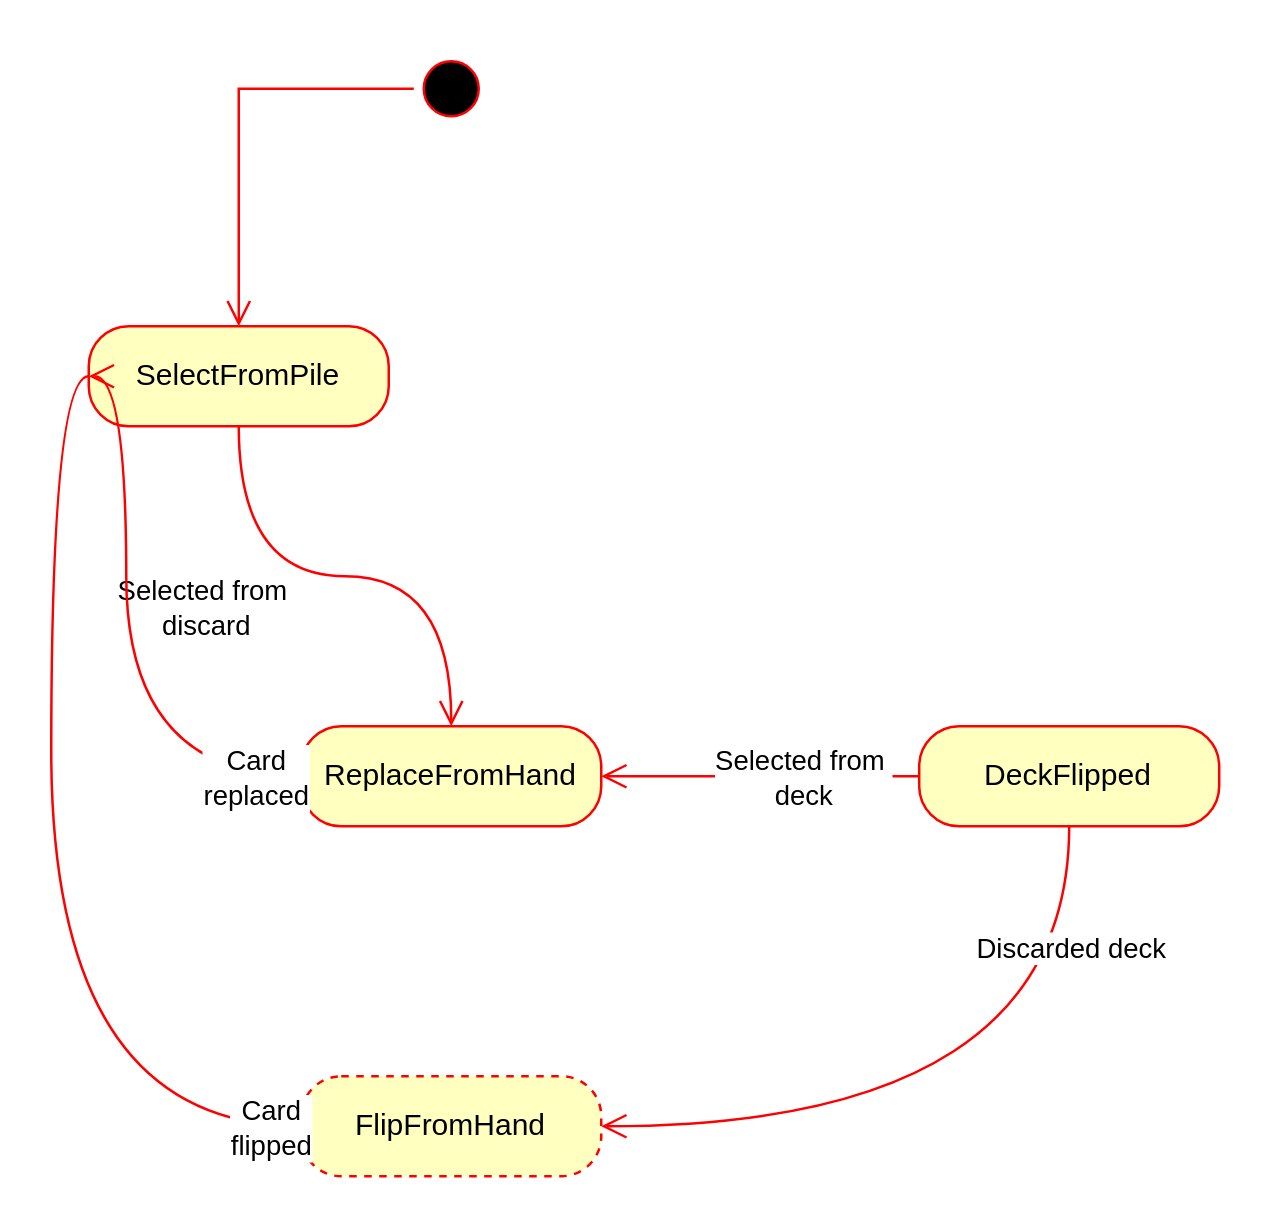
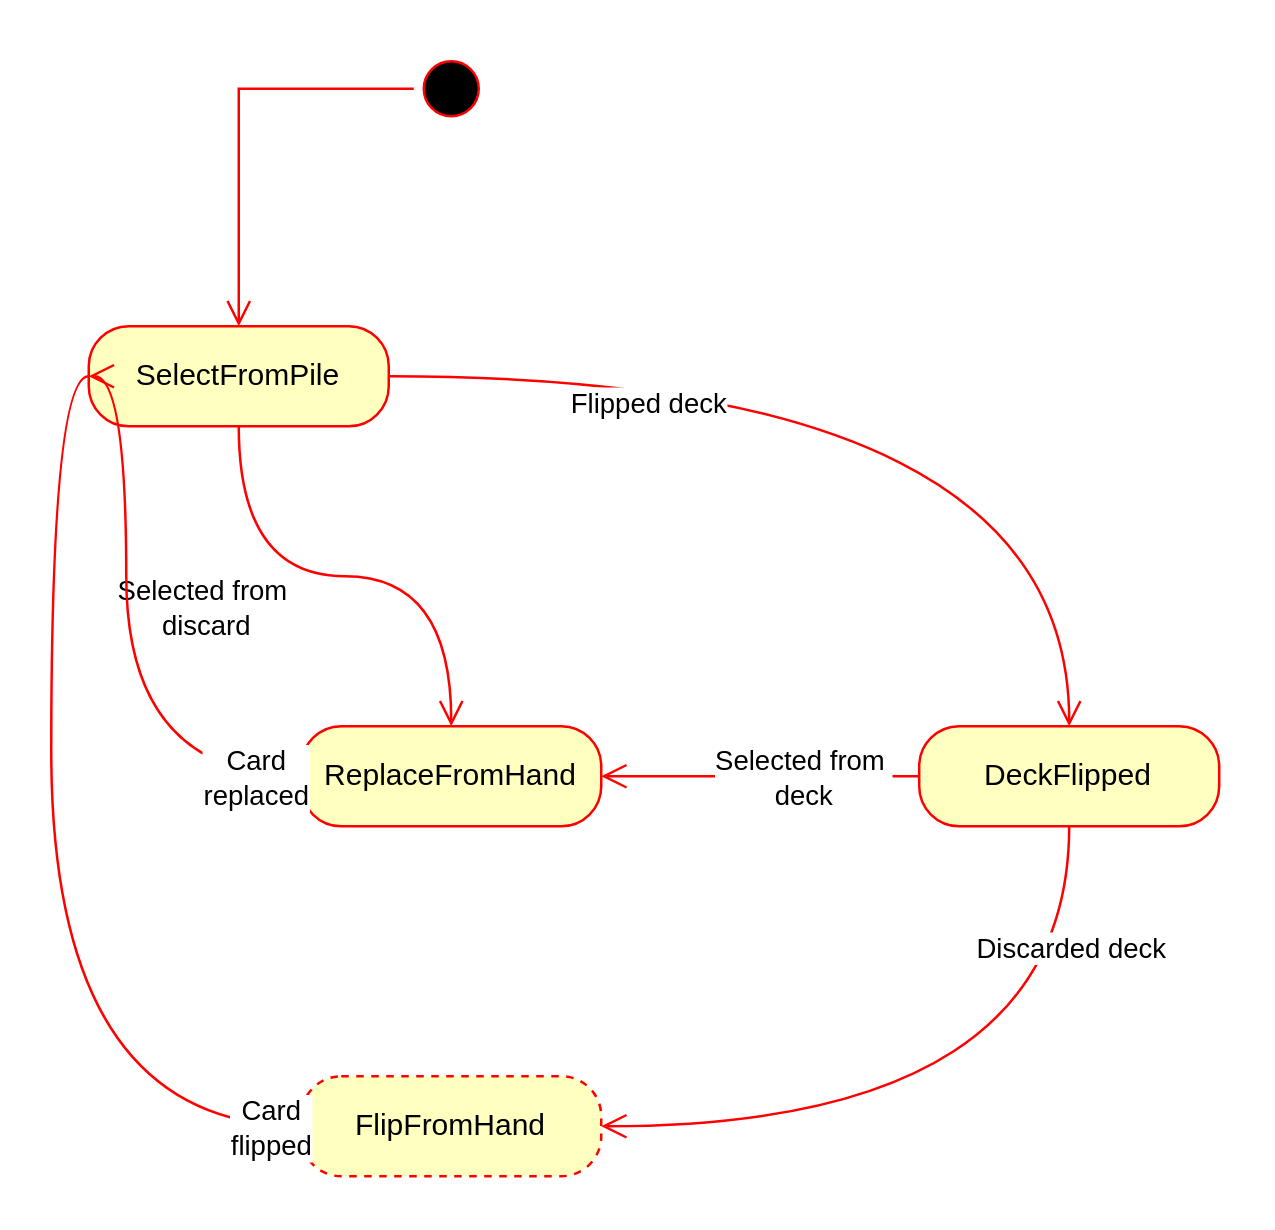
none -> (937, 486)
